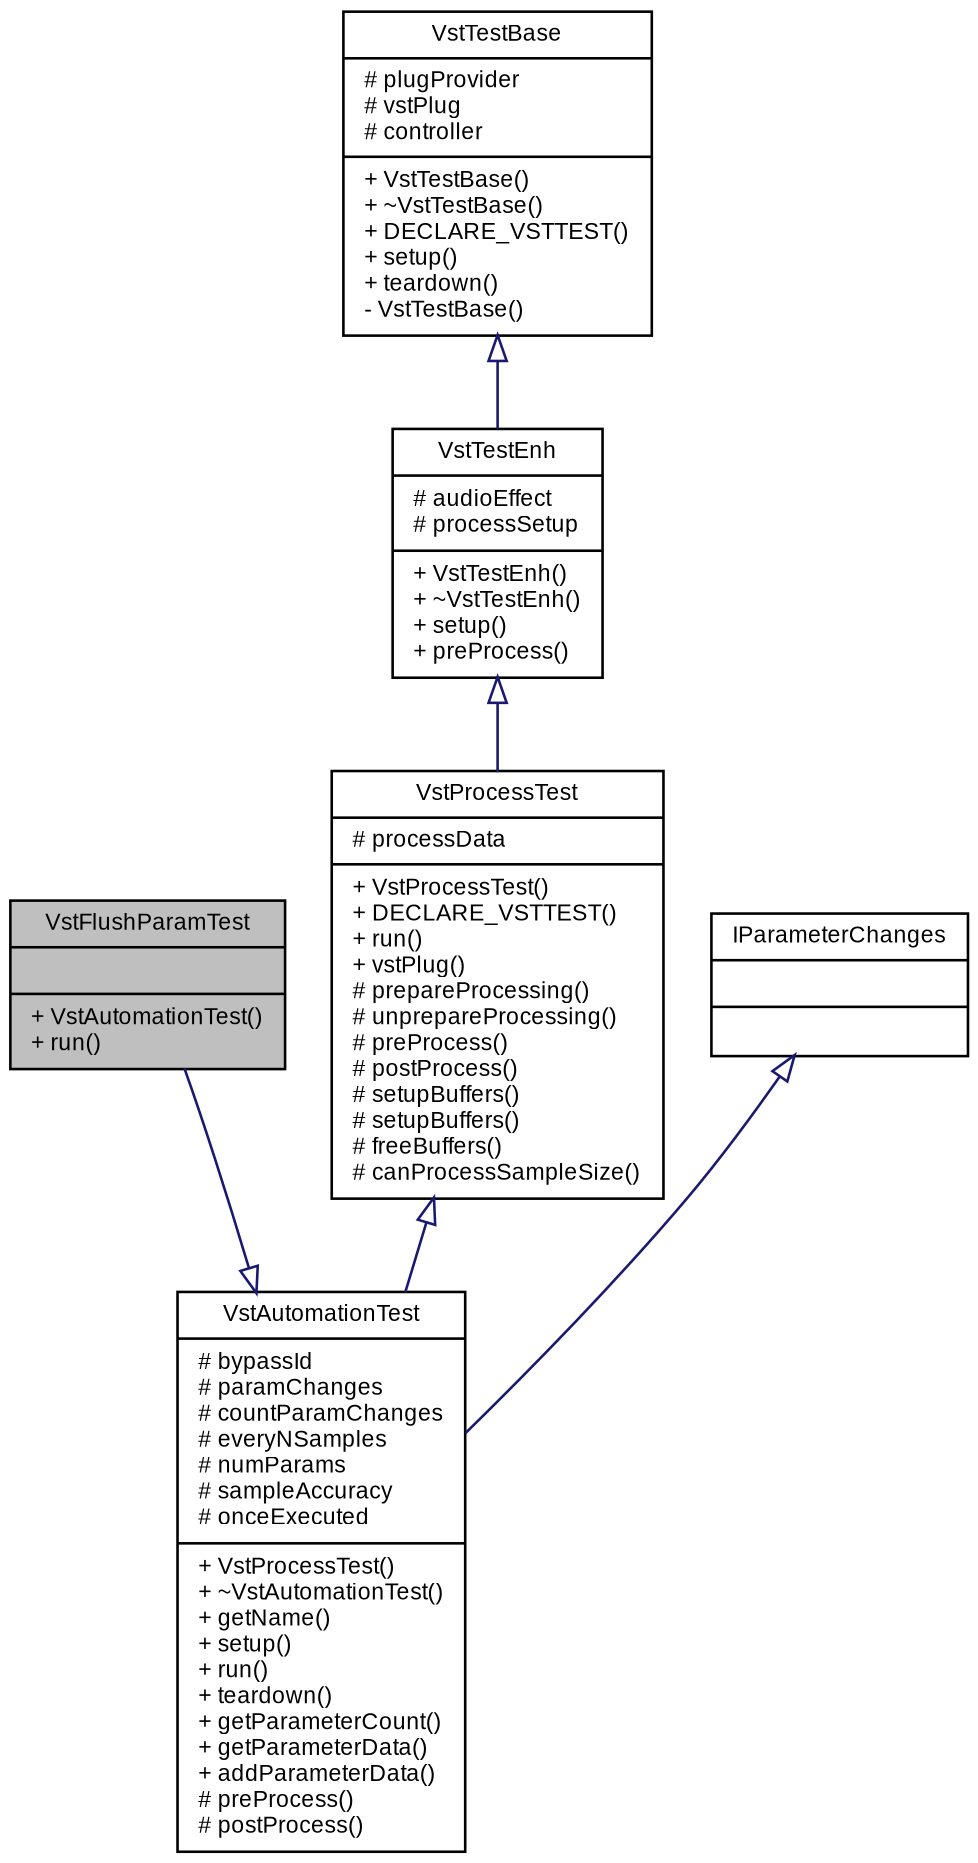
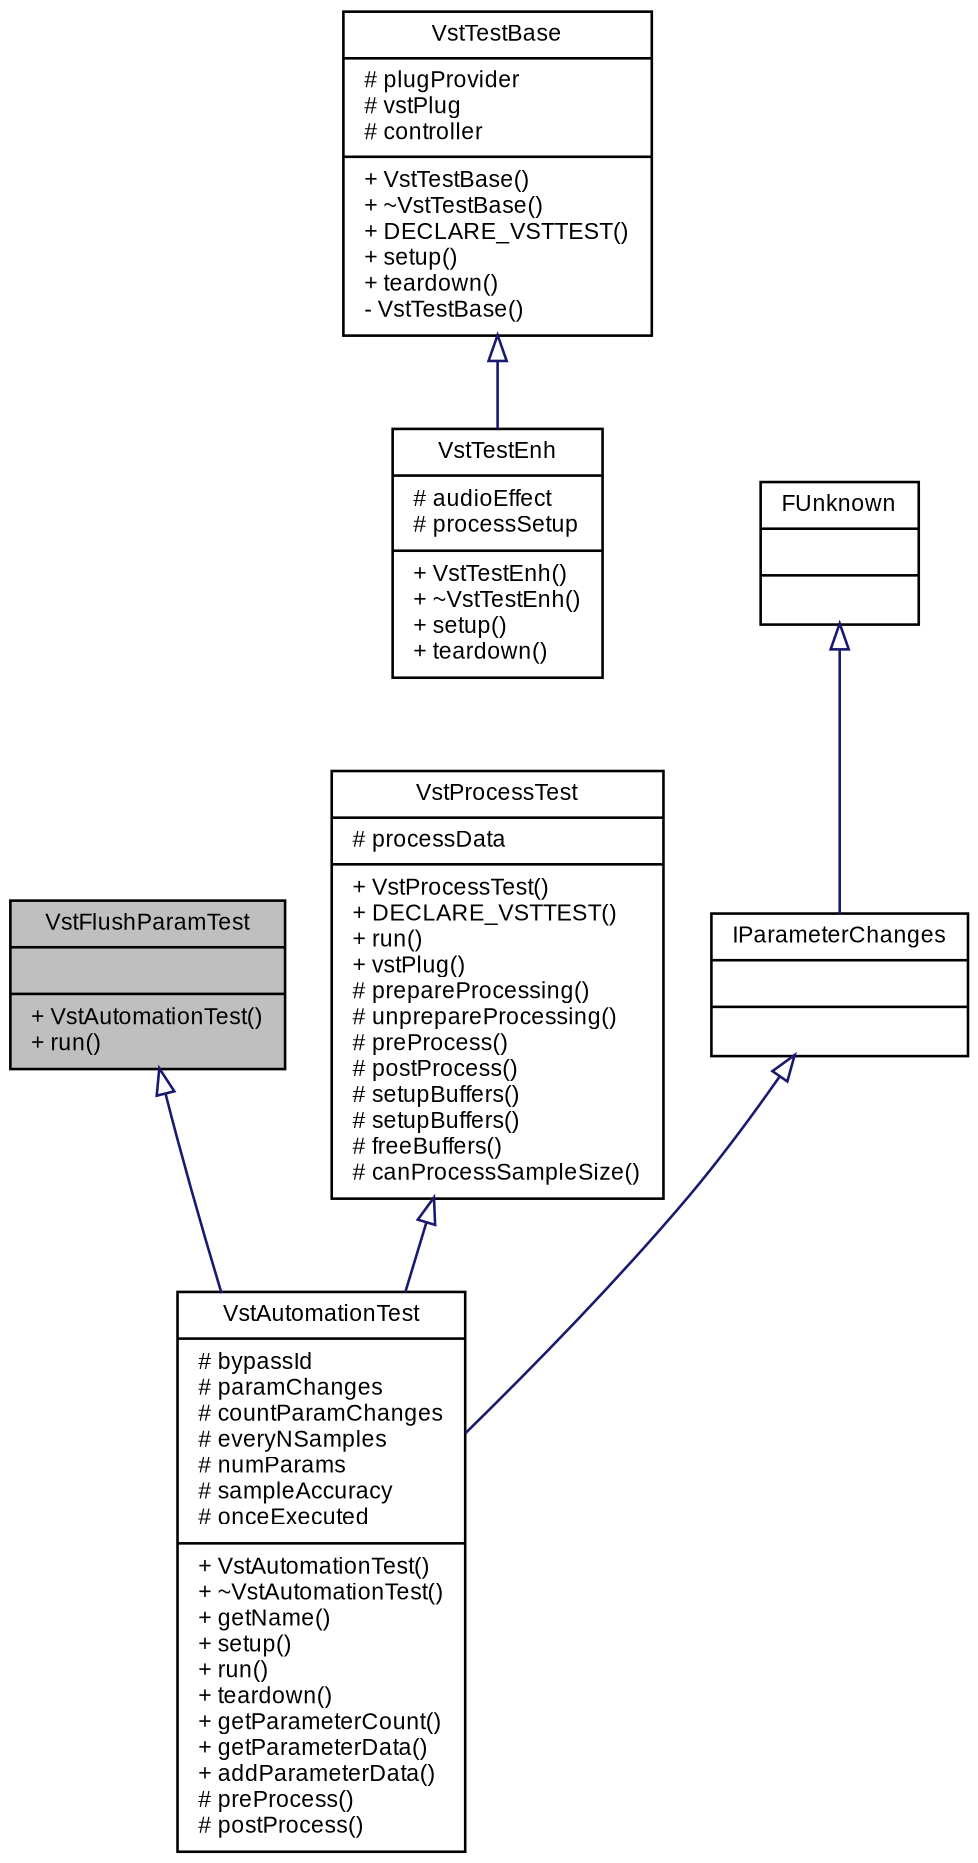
none -> (840, 553)
(492, 652) -> (481, 652)
(498, 738) -> none
(218, 1168) -> (193, 1194)
(297, 1567) -> (315, 1567)
